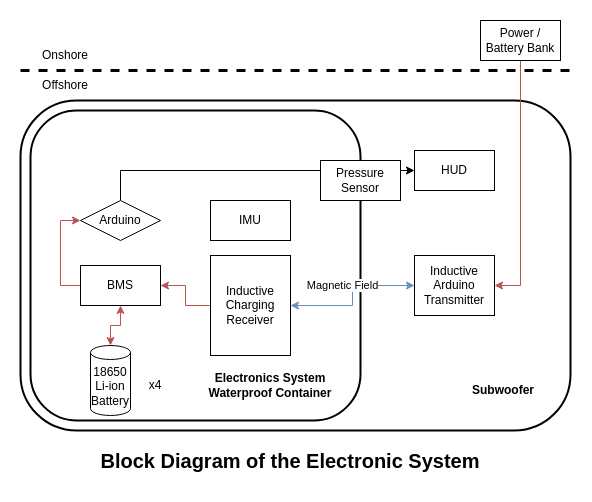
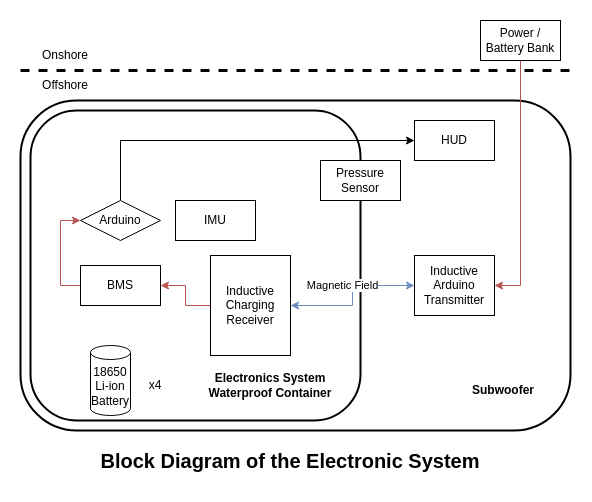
(455, 171) -> (455, 141)
(251, 221) -> (216, 221)
(116, 326) -> none
